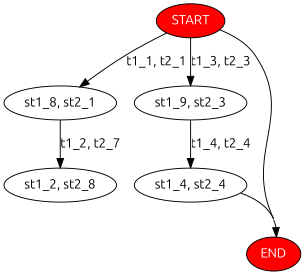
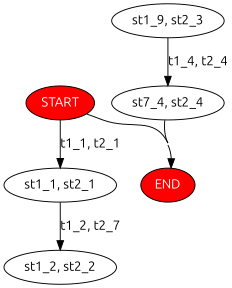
(191, 57) -> none
(60, 103) -> (60, 185)
(60, 185) -> (60, 267)
(191, 185) -> (168, 103)
